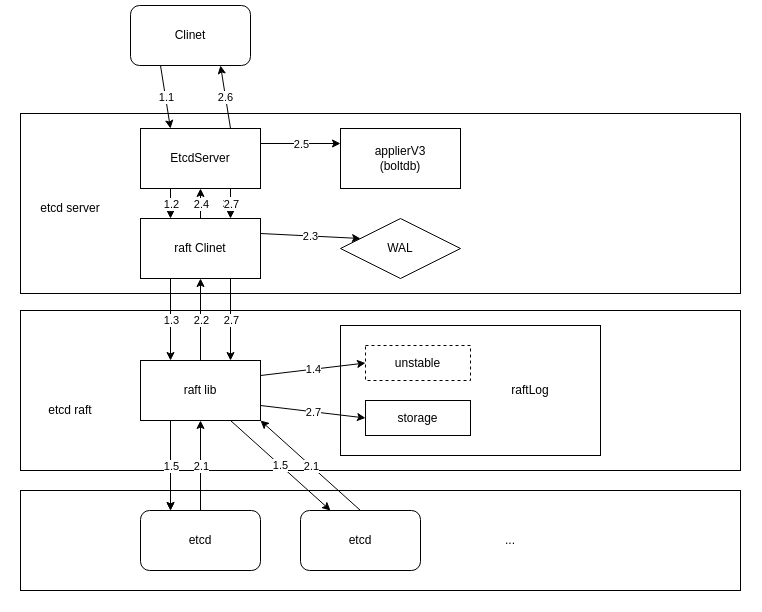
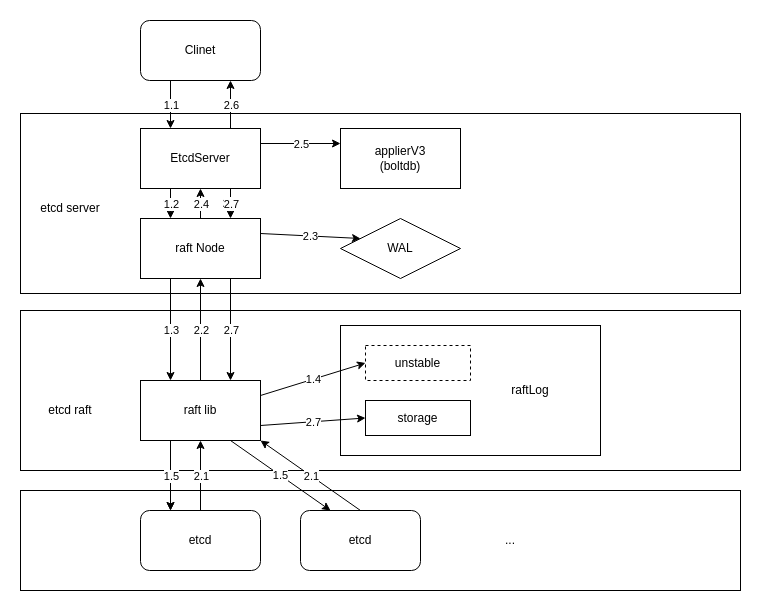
(191, 36) -> (201, 51)
(201, 249) -> (201, 249)
(201, 391) -> (201, 411)
